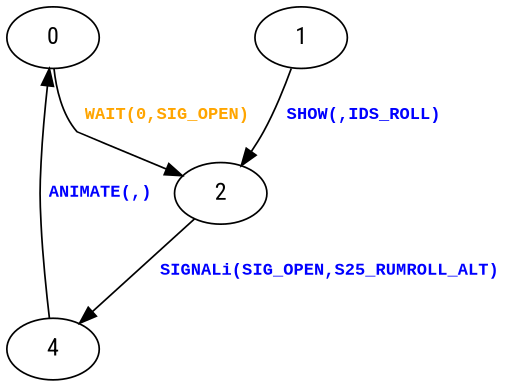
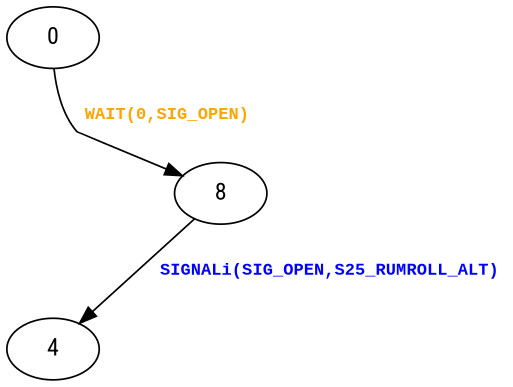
(301, 38) -> none
(221, 193) -> (221, 193)
(40, 202) -> none
